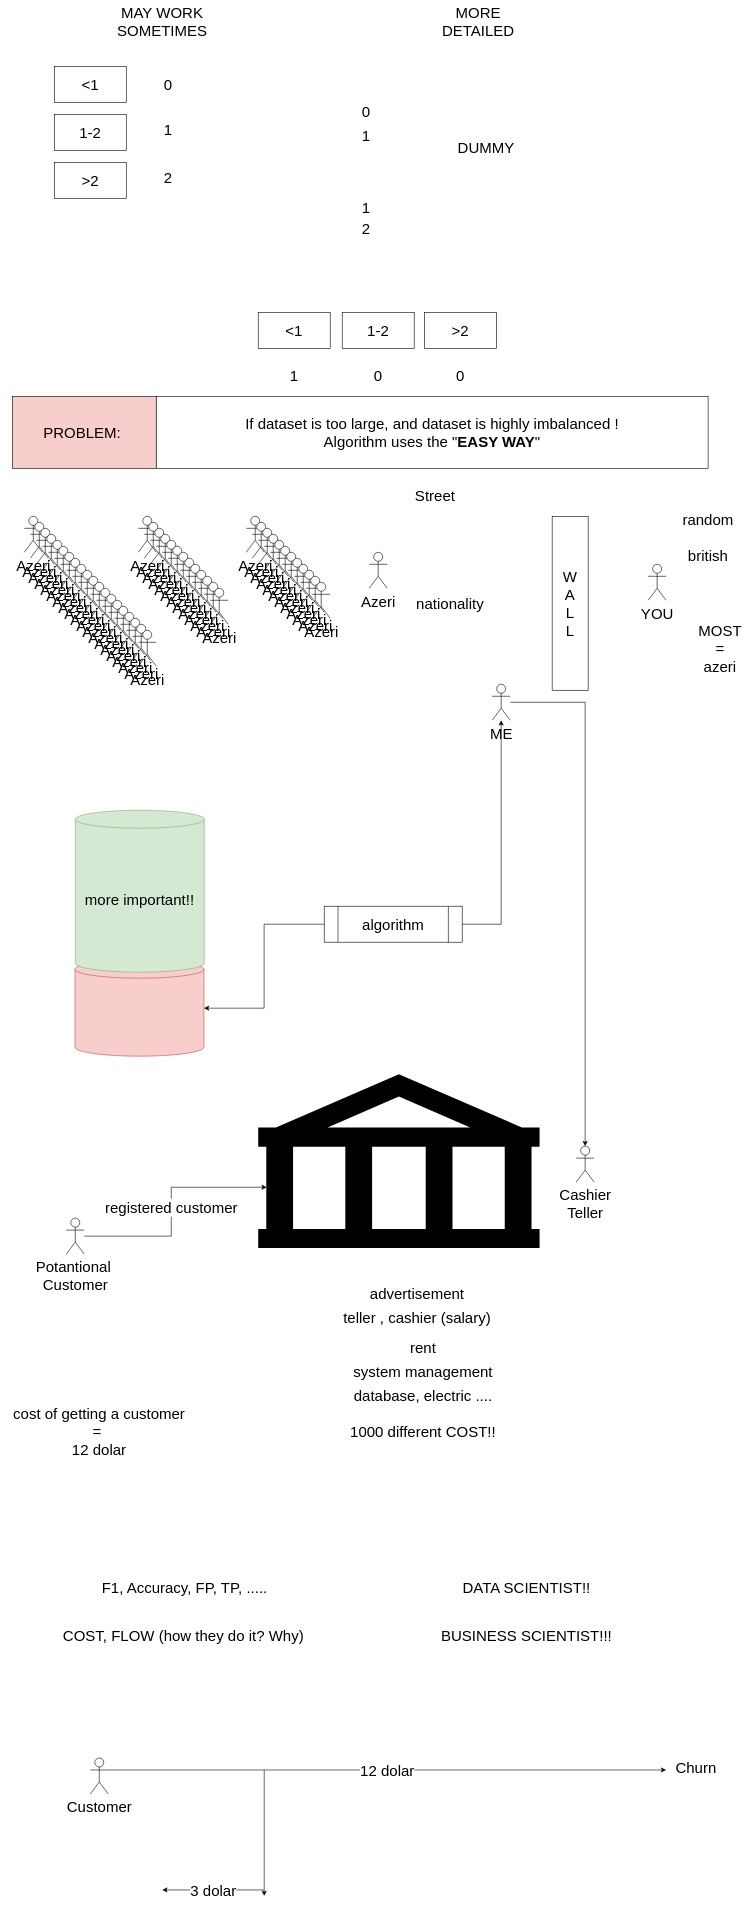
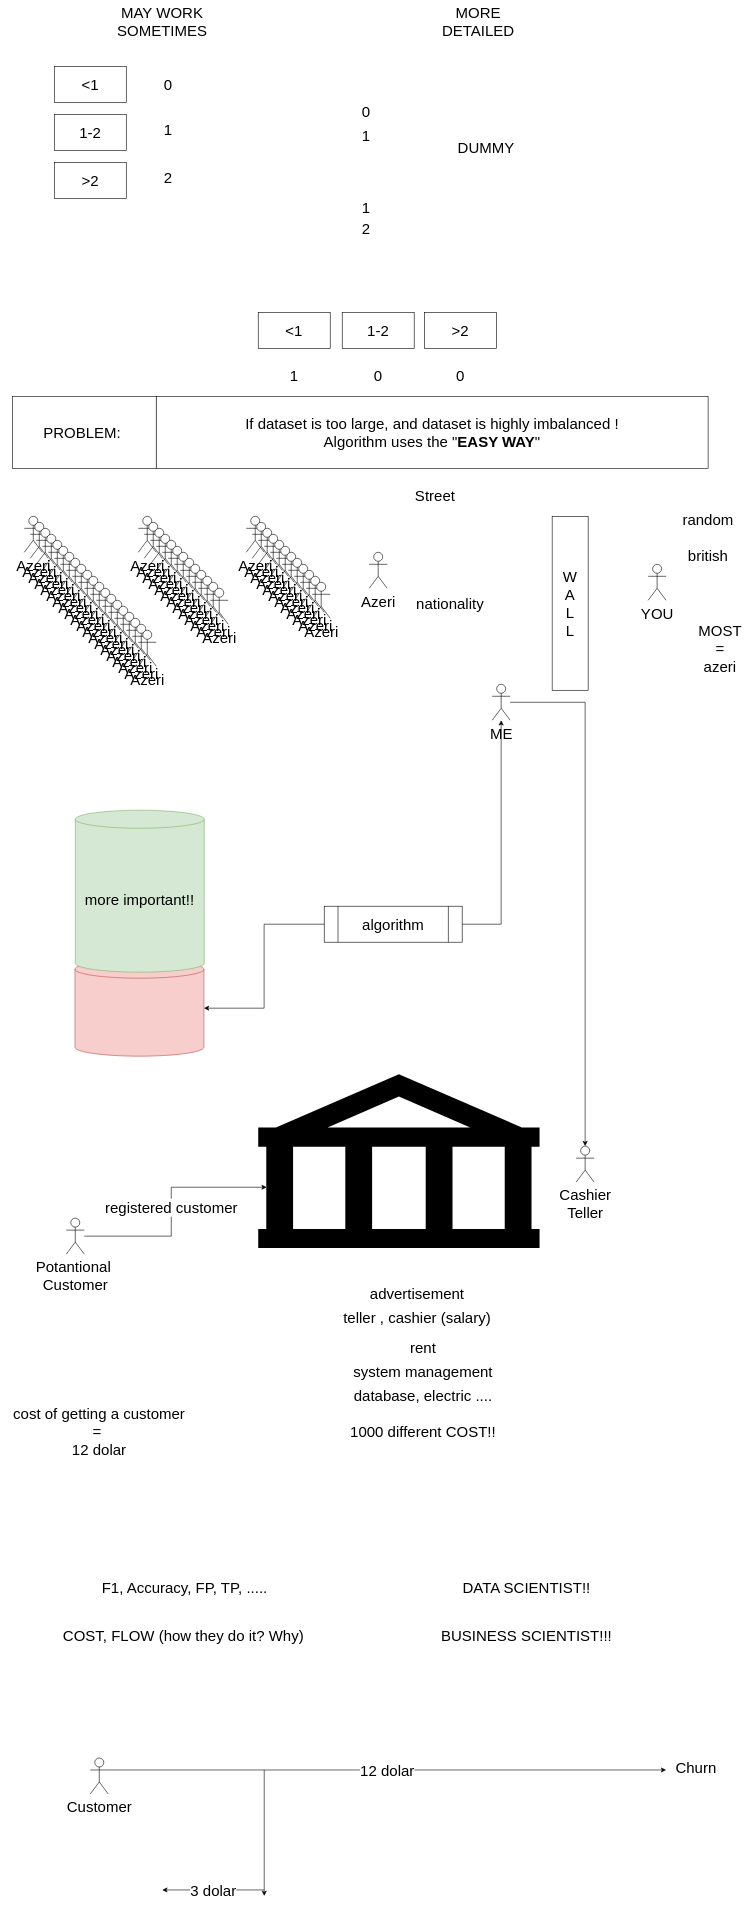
(84, 432) -> (84, 432)
